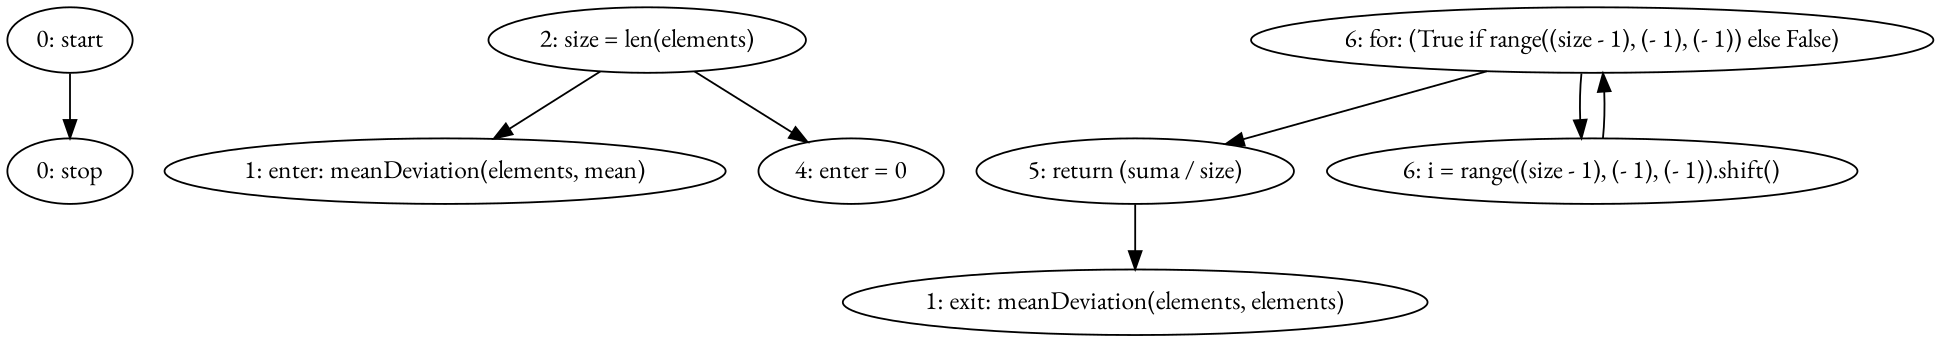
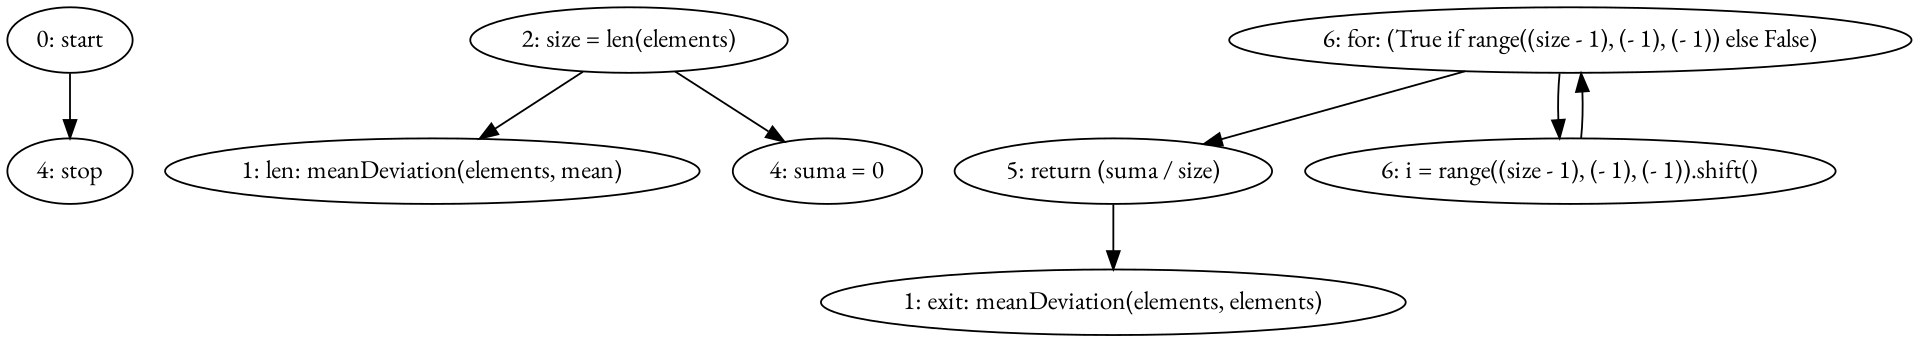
(70, 171) -> (70, 171)
(445, 171) -> (432, 171)
(851, 171) -> (827, 171)
